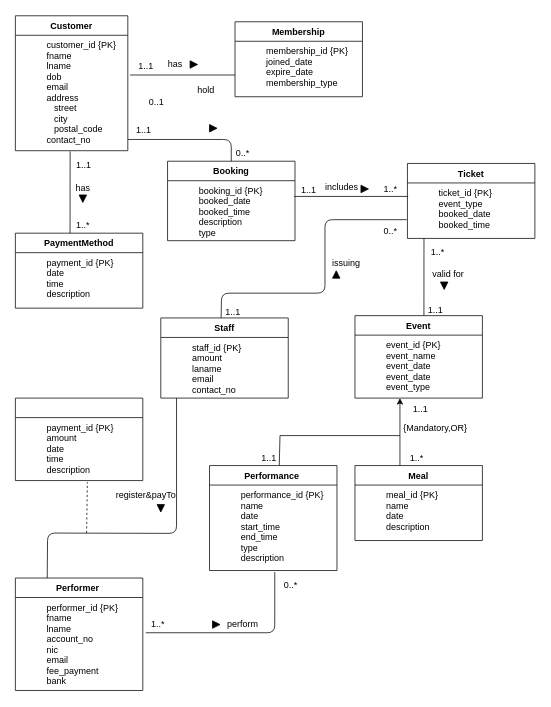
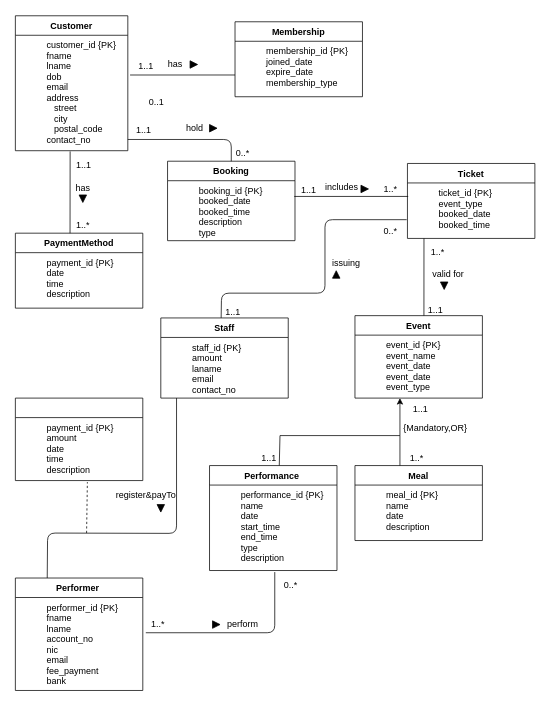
(206, 90) -> (195, 128)
